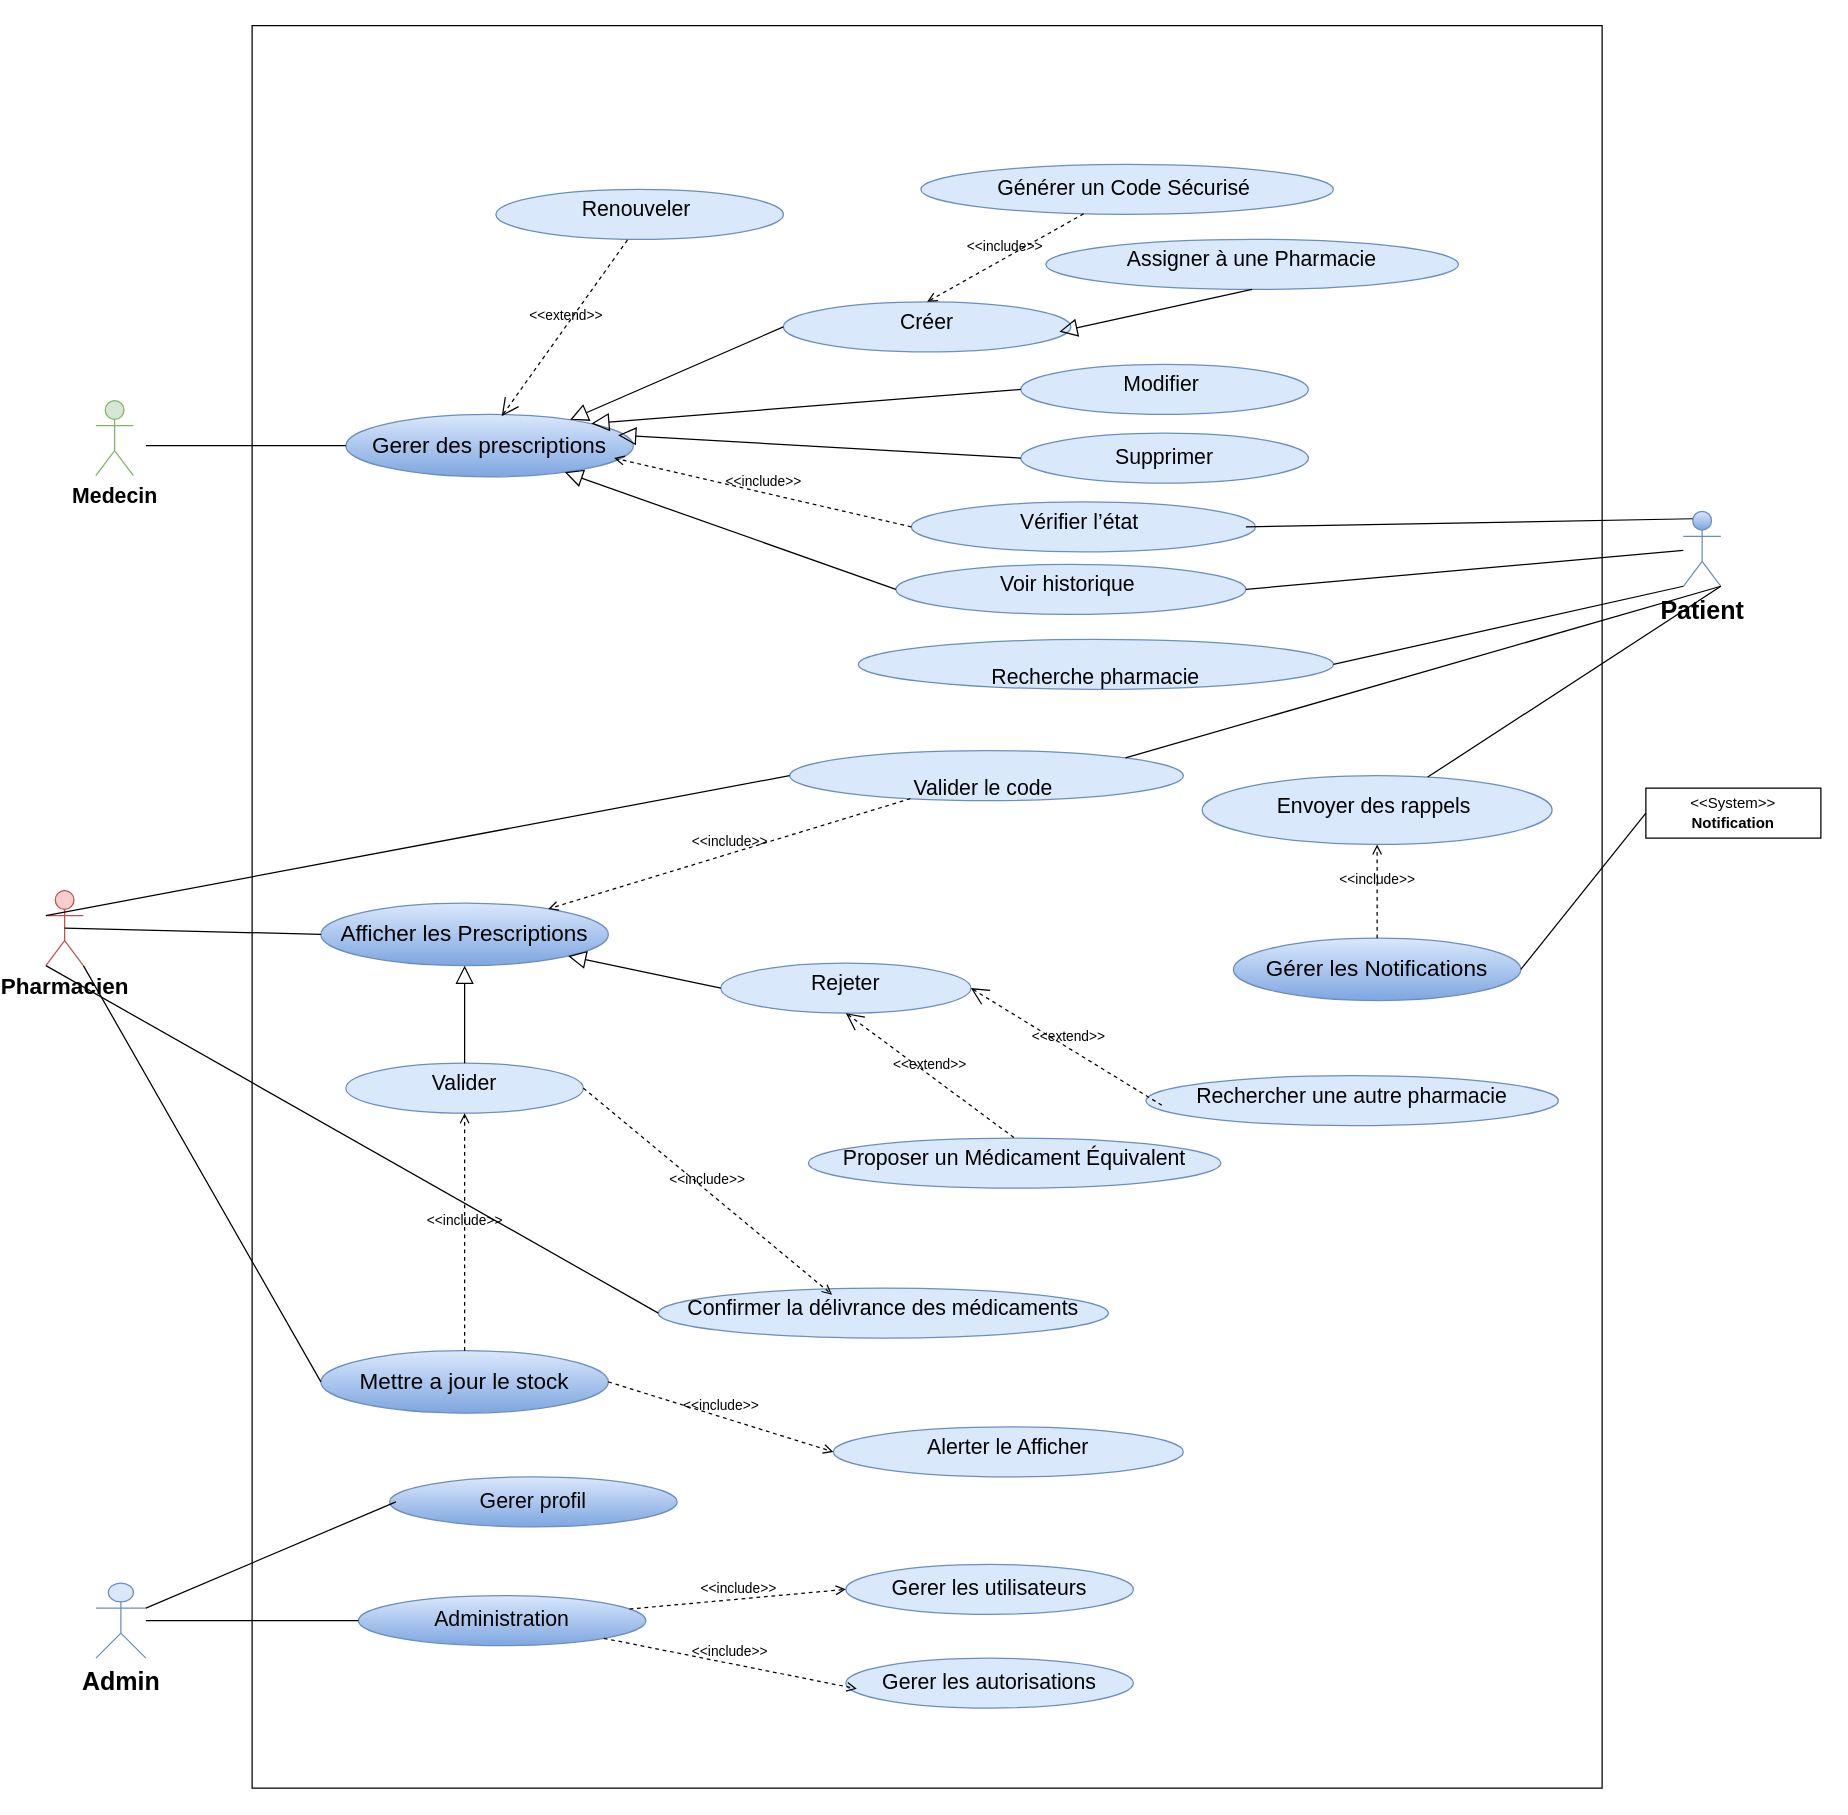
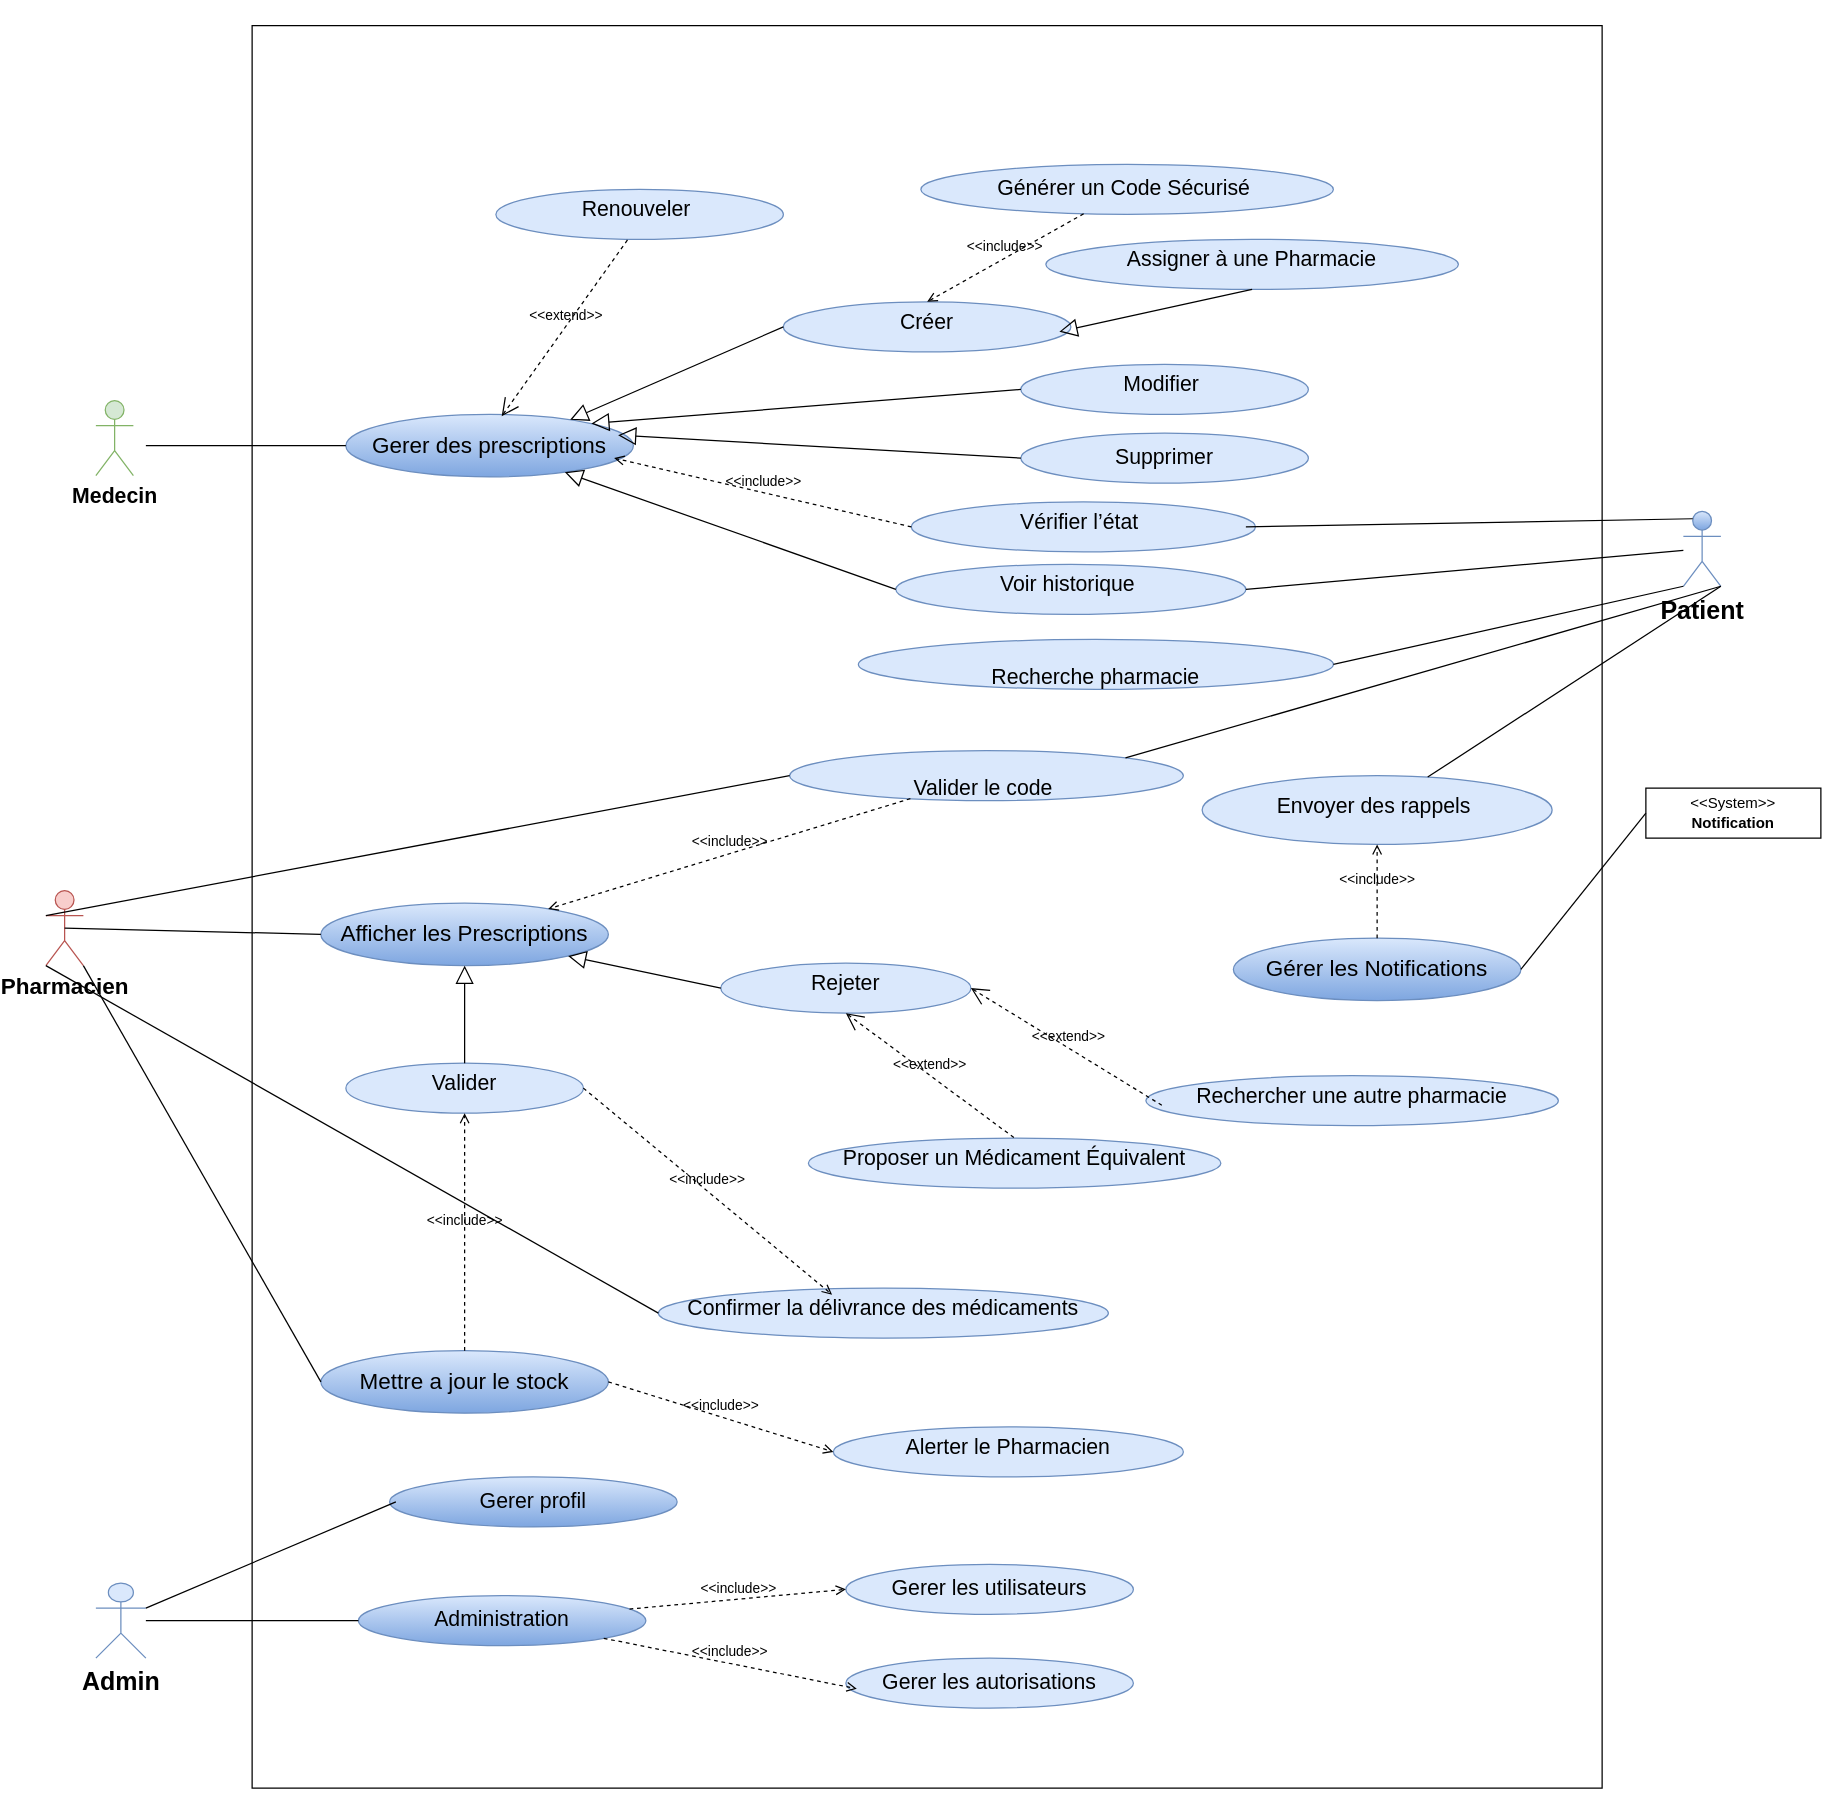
(1008, 1452) -> (1008, 1452)
